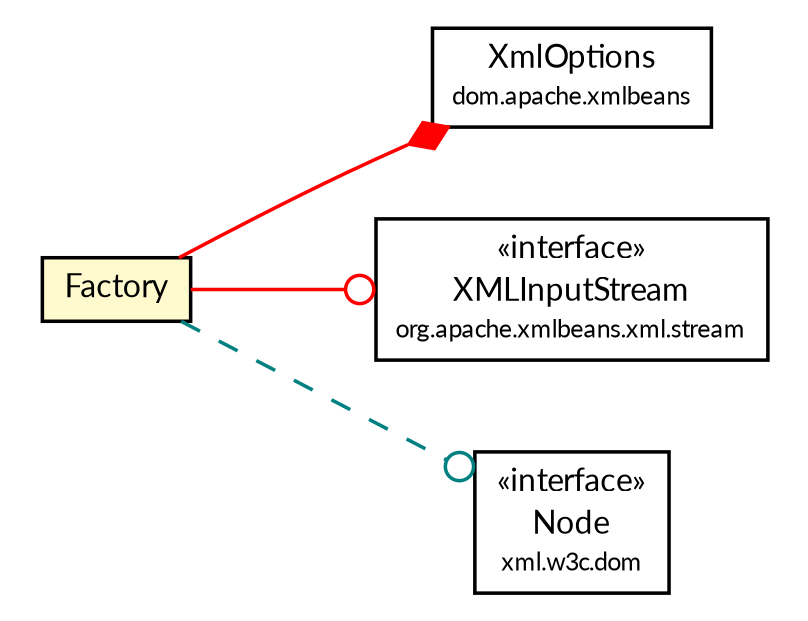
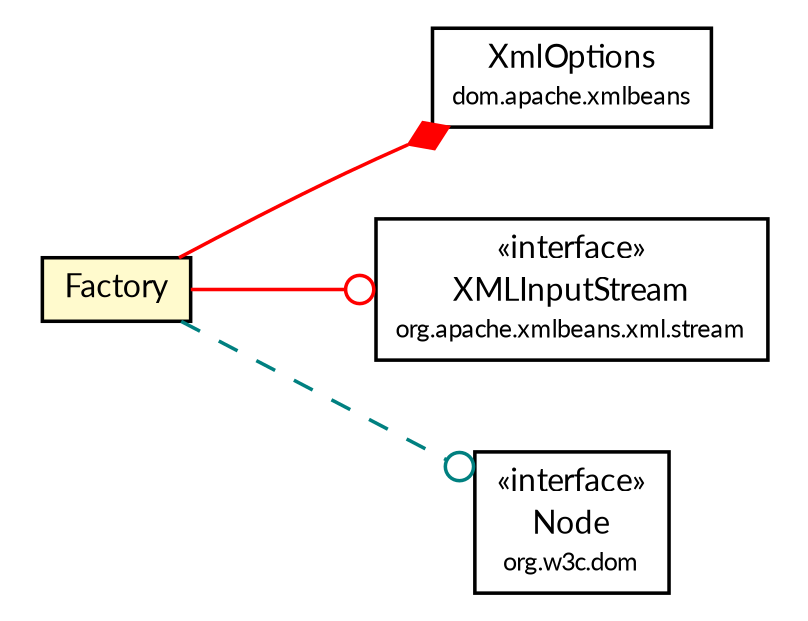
(572, 563) -> (572, 563)
